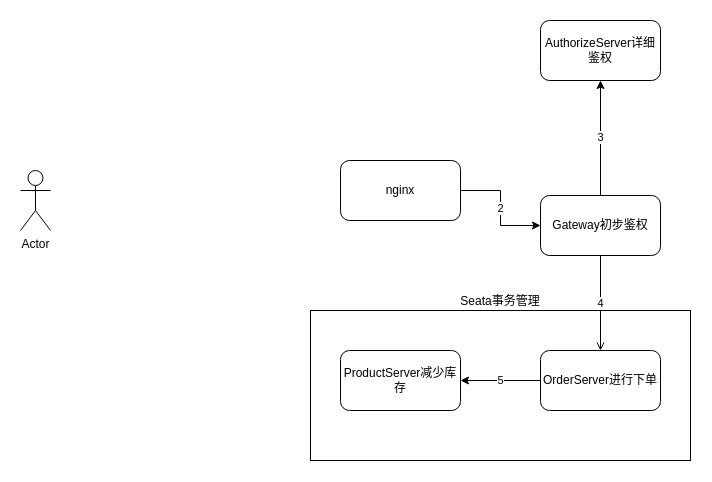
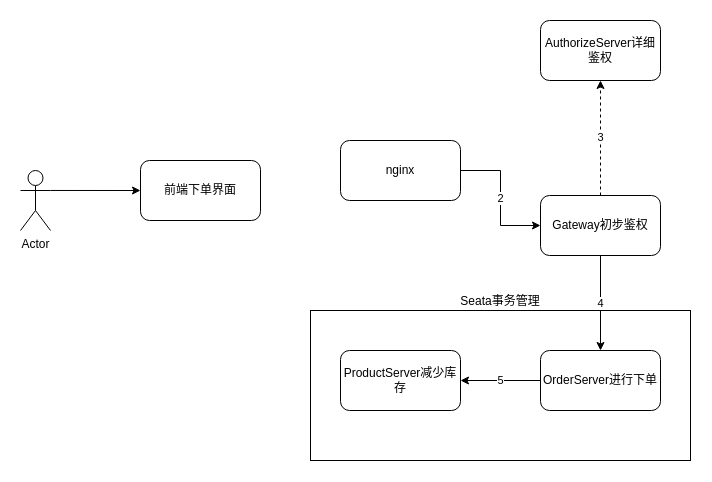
(601, 168) -> (601, 168)
none -> (93, 190)
none -> (201, 191)
(401, 191) -> (401, 171)
(601, 344) -> (601, 342)
